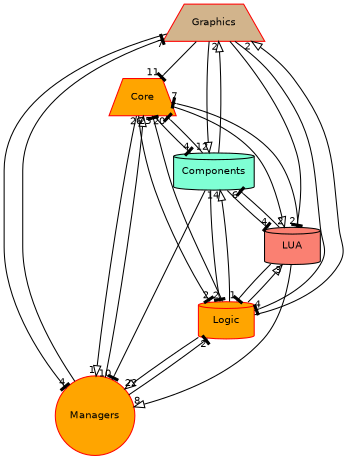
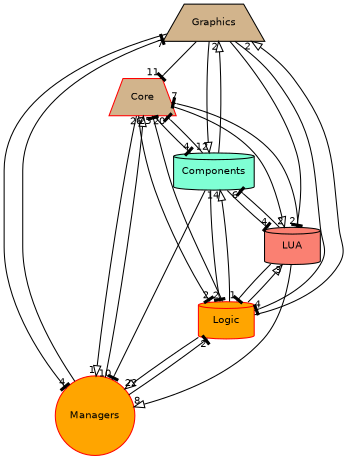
(214, 23) -> (214, 23)
(143, 97) -> (143, 97)
